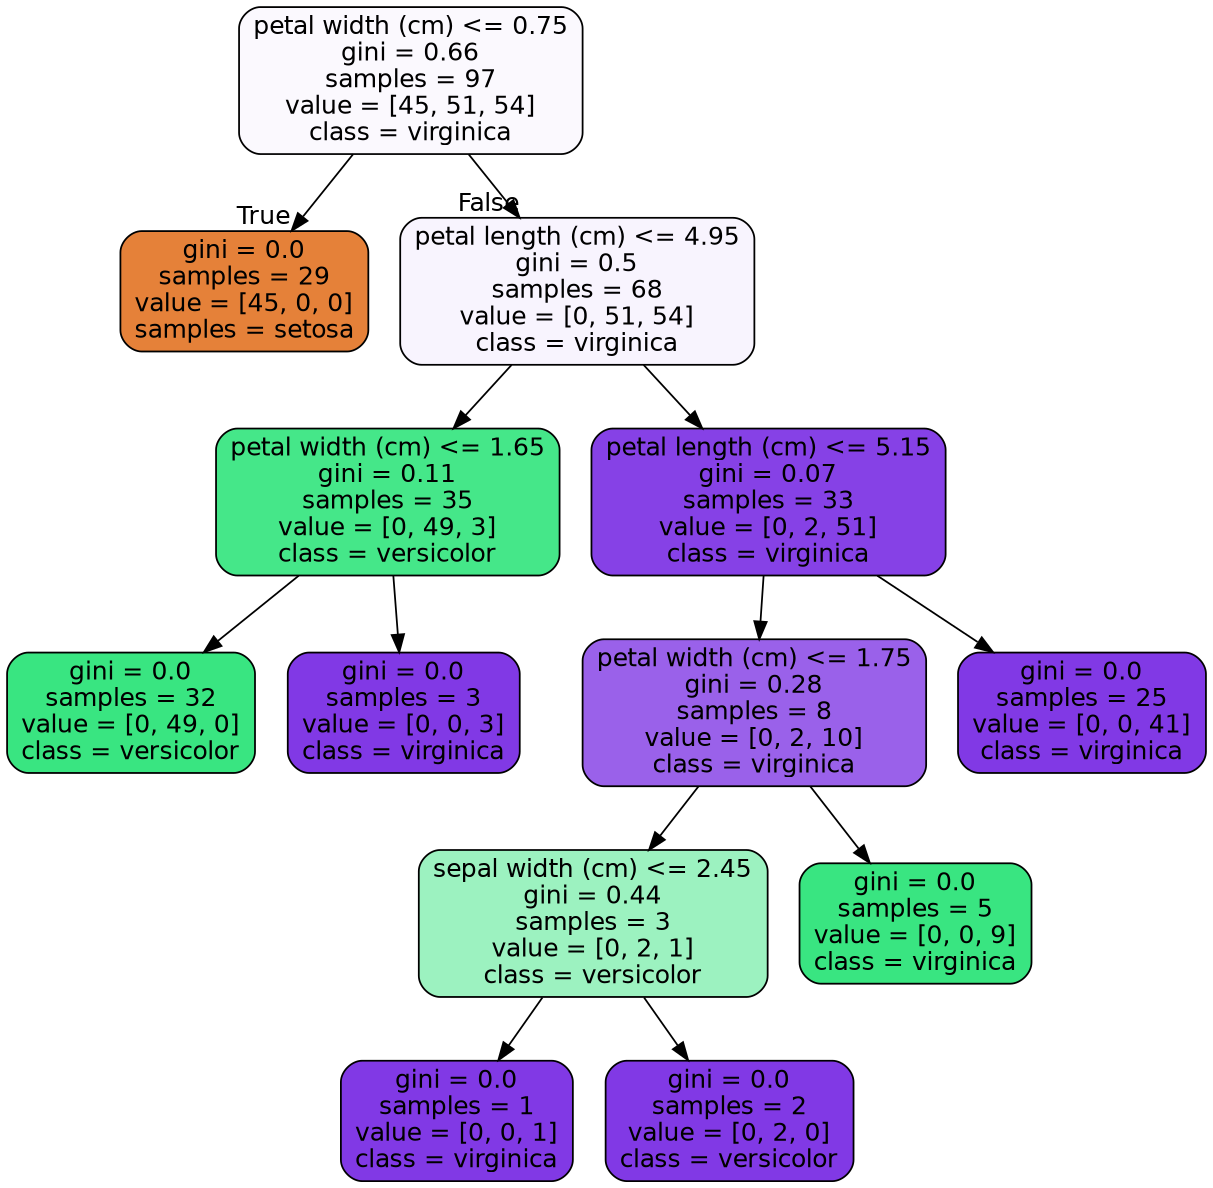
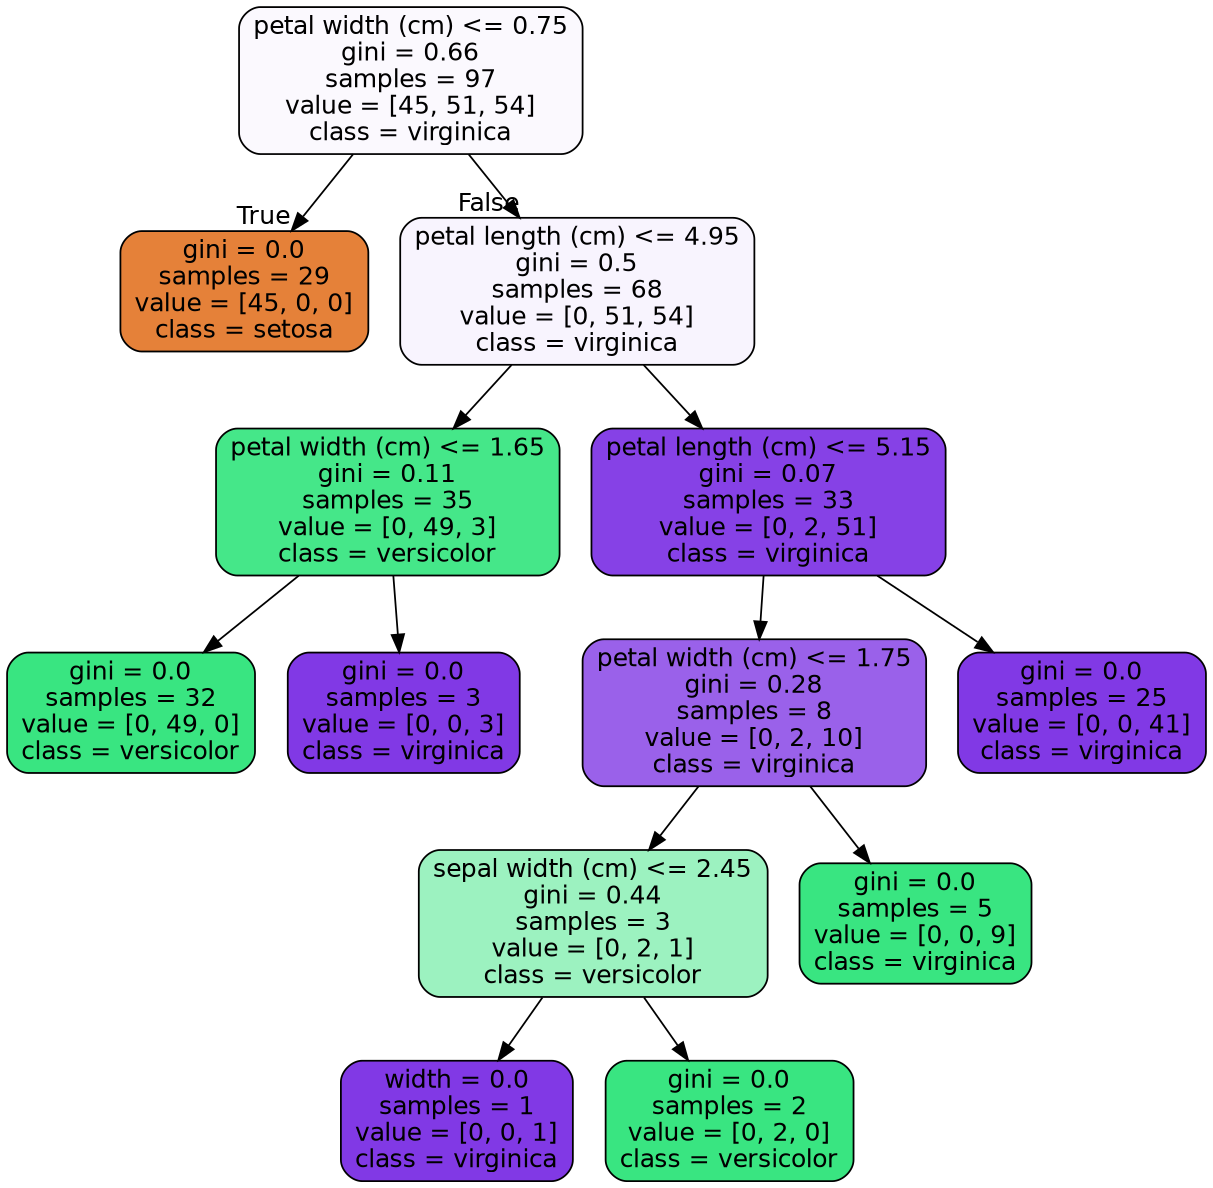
(244, 291) -> (244, 291)
(457, 1121) -> (457, 1121)
(730, 1121) -> (730, 1121)
